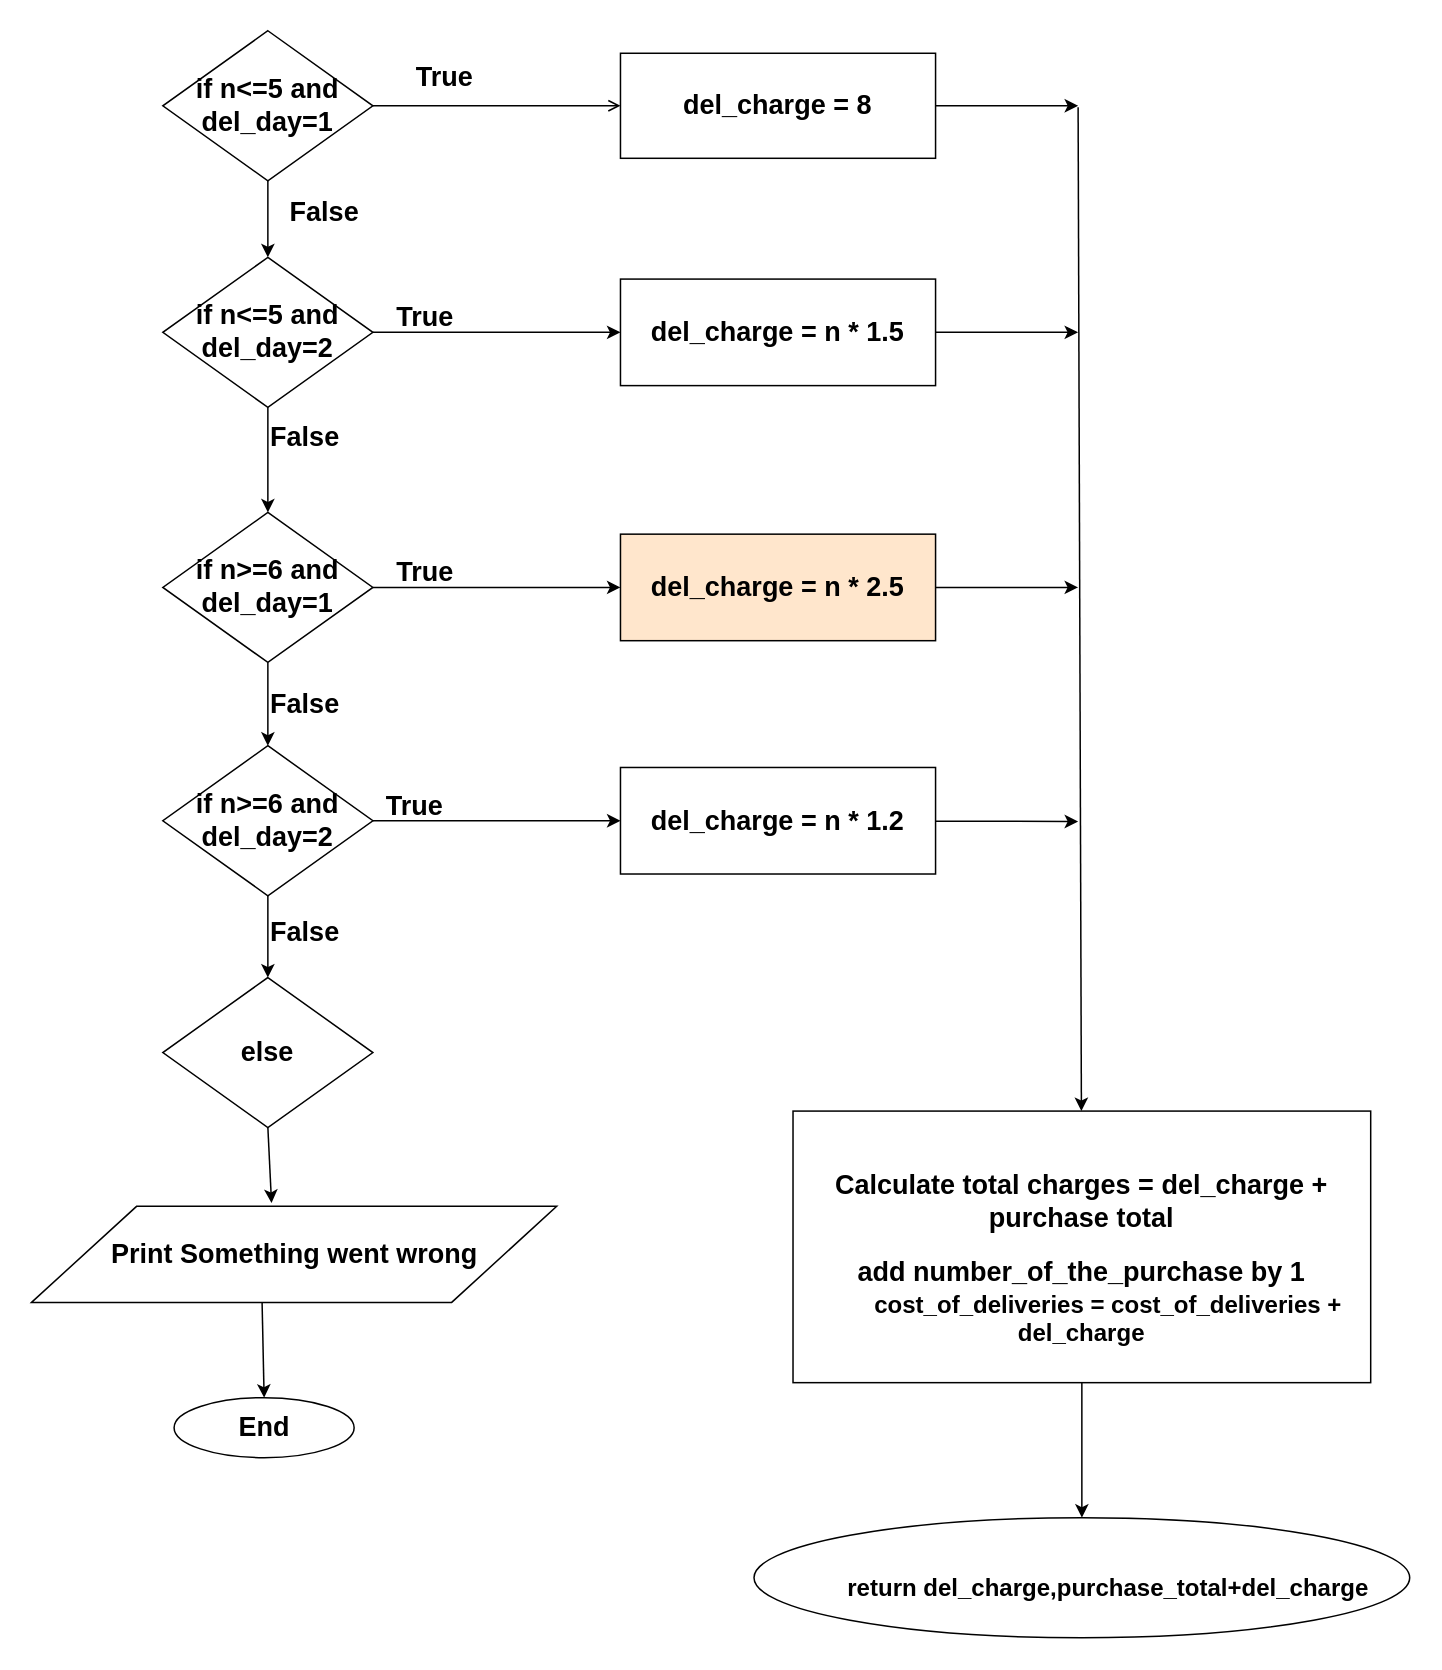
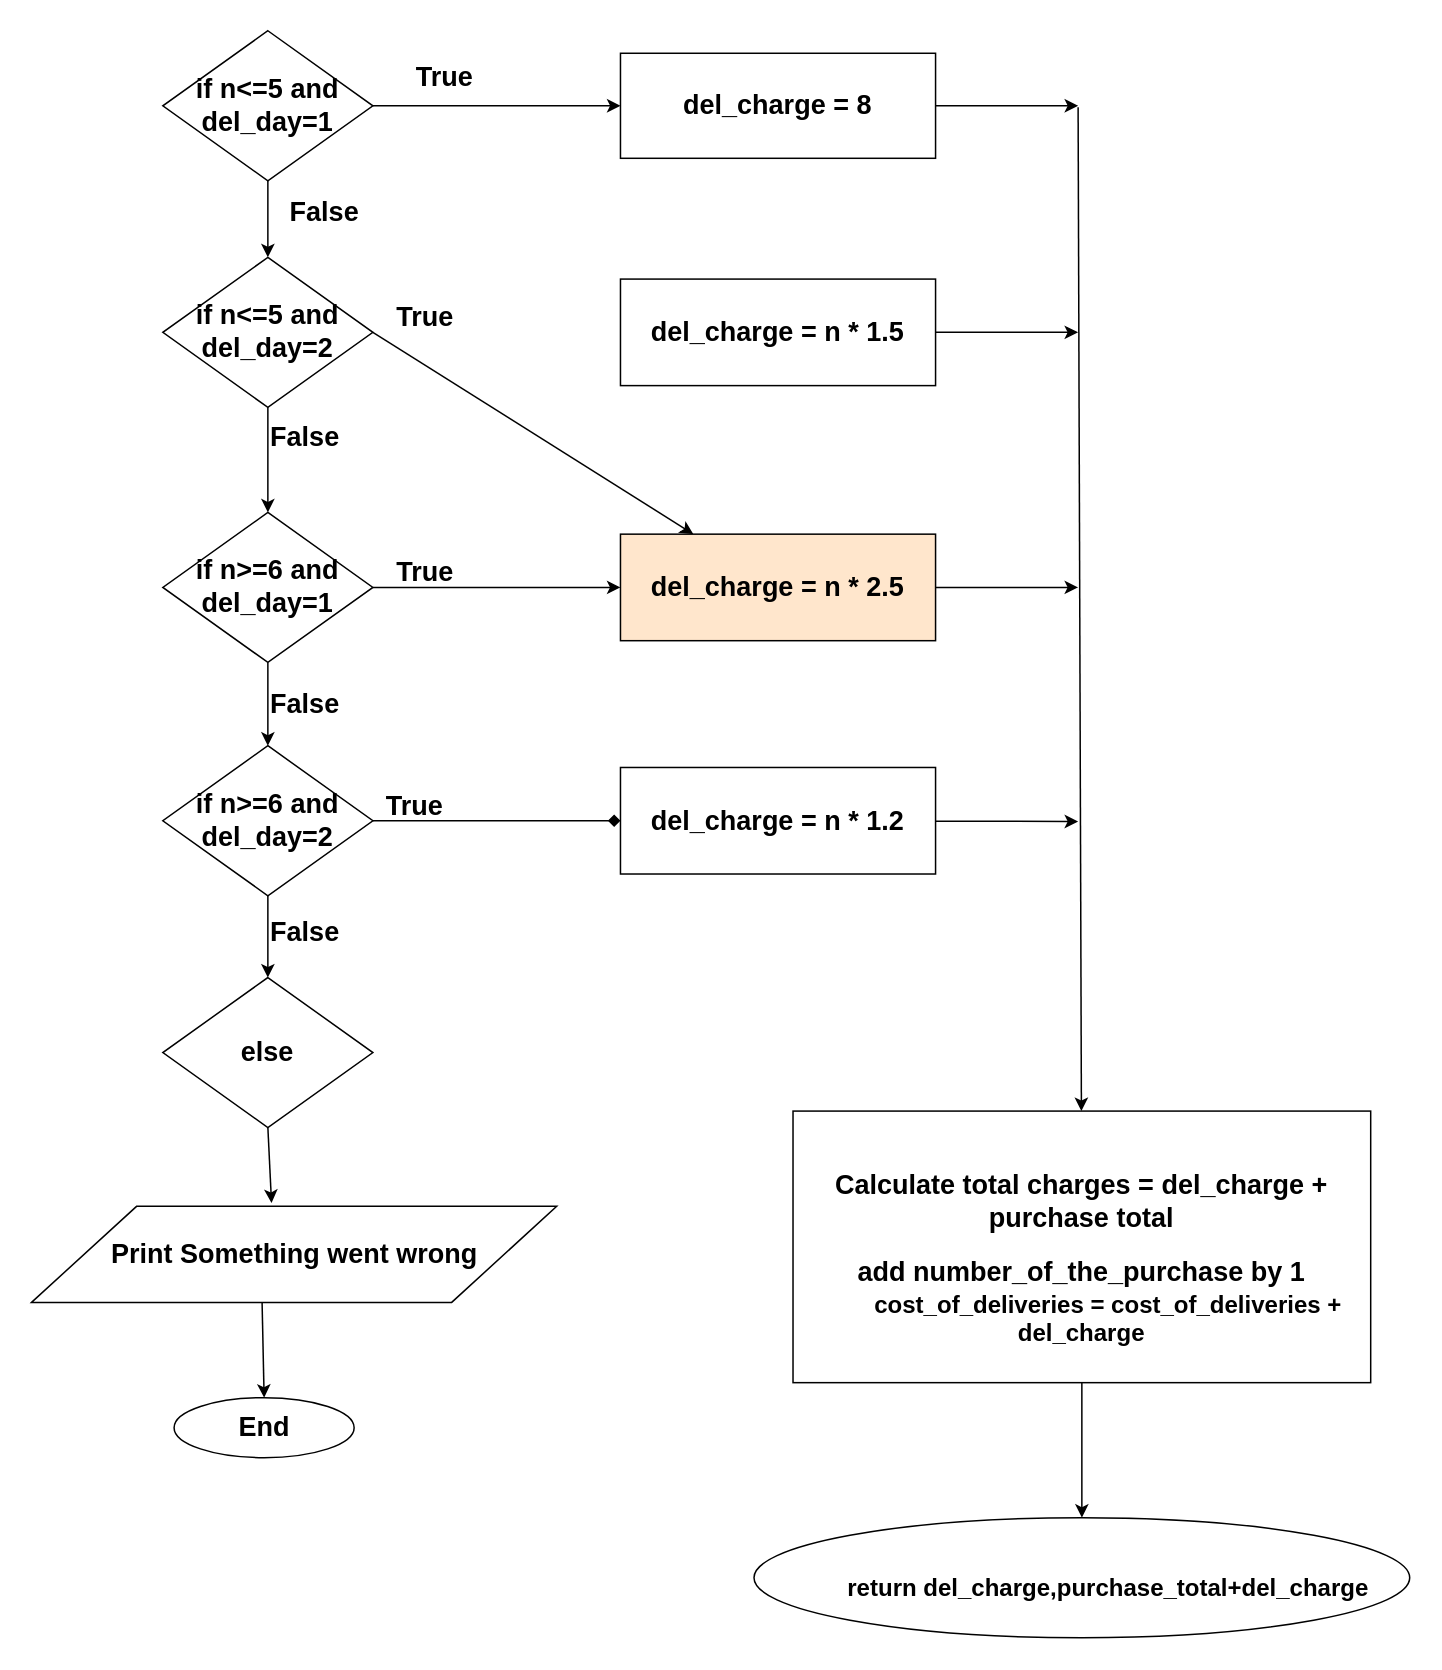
(611, 106) -> (609, 106)
(491, 332) -> (528, 430)
(609, 821) -> (608, 821)
